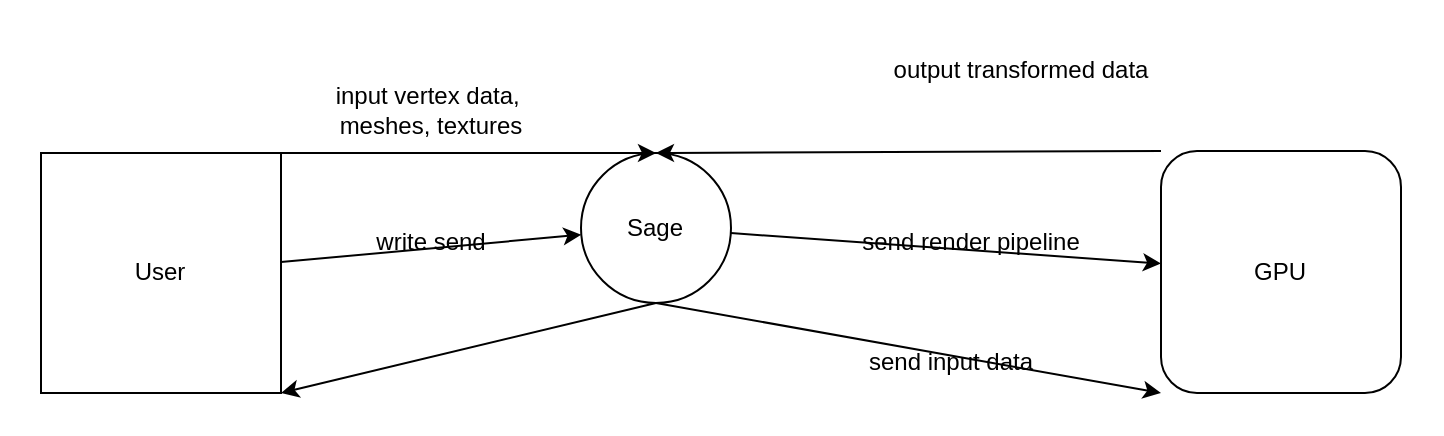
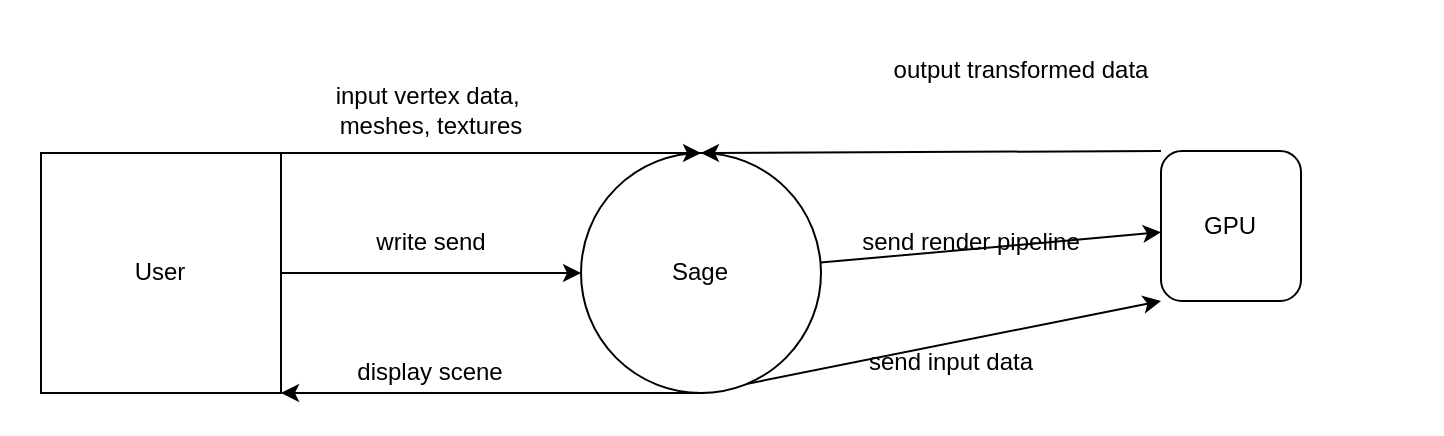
(656, 228) -> (701, 273)
(1281, 272) -> (1231, 226)
none -> (431, 373)
